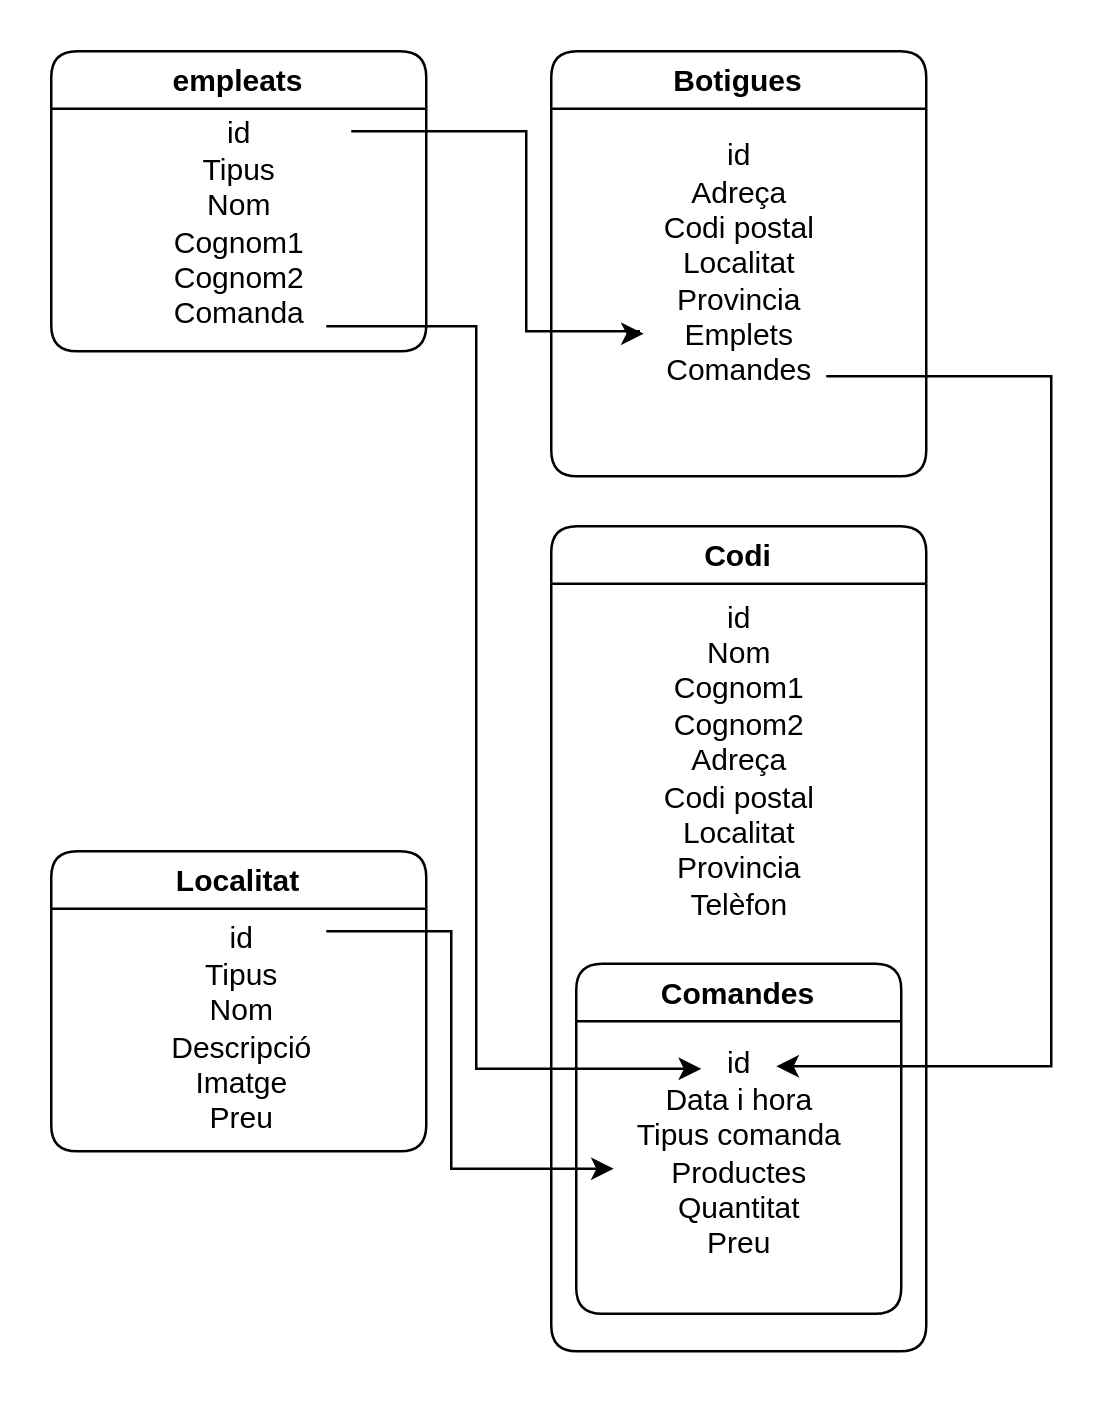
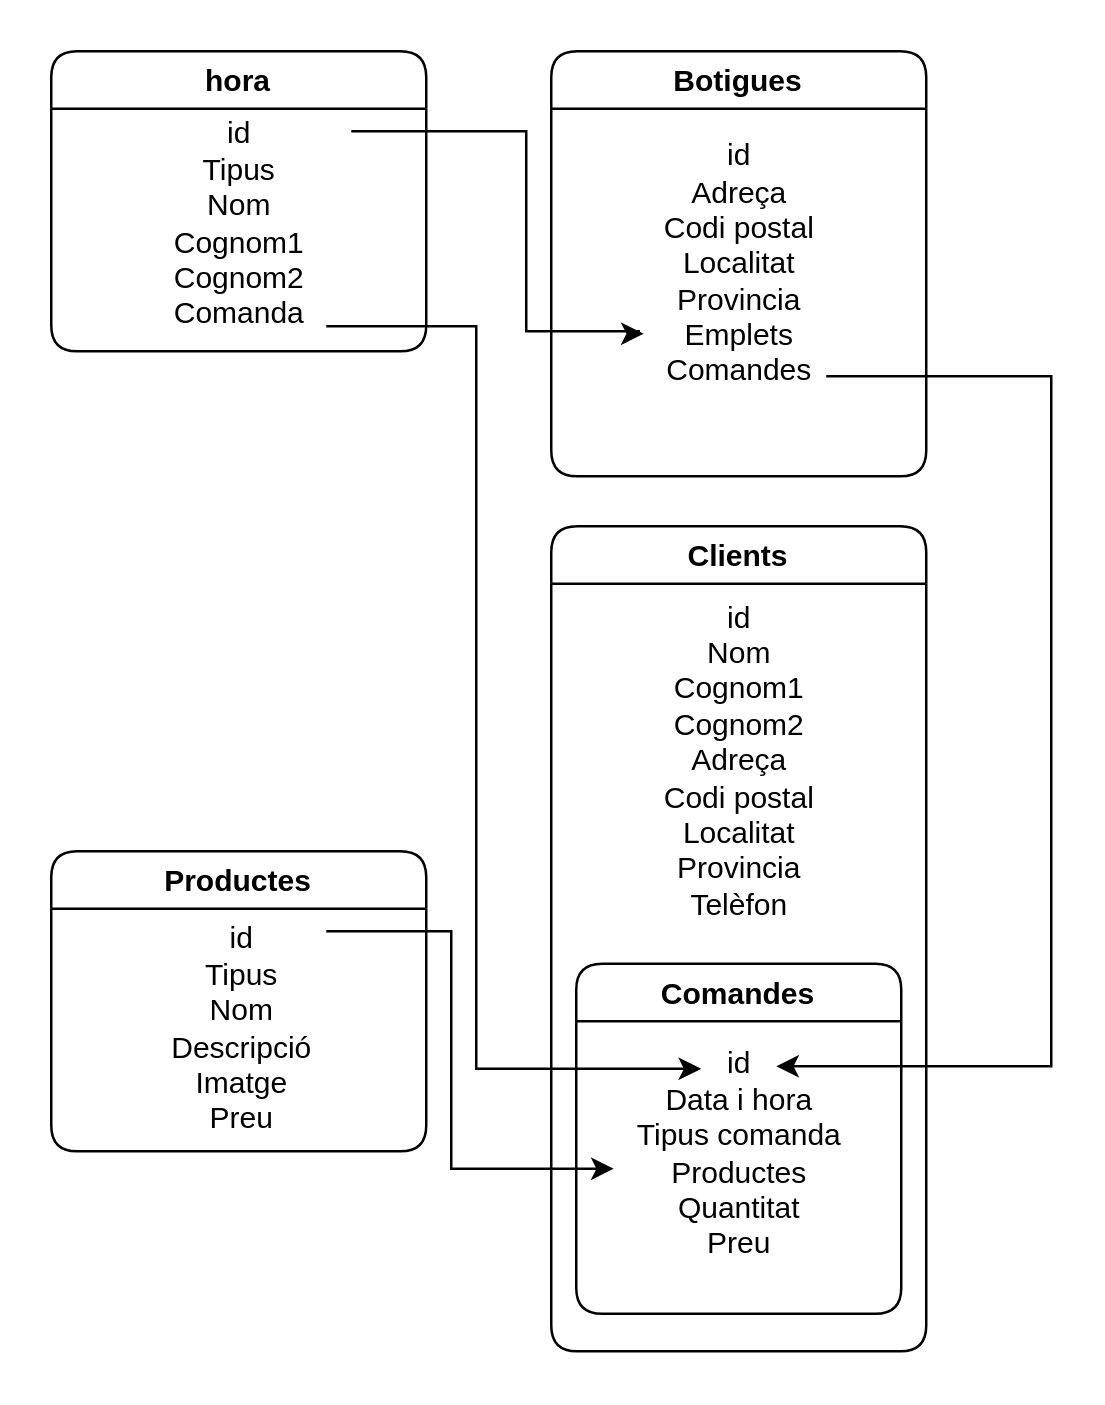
(238, 81) -> (238, 81)
(738, 556) -> (738, 556)
(238, 881) -> (238, 881)
